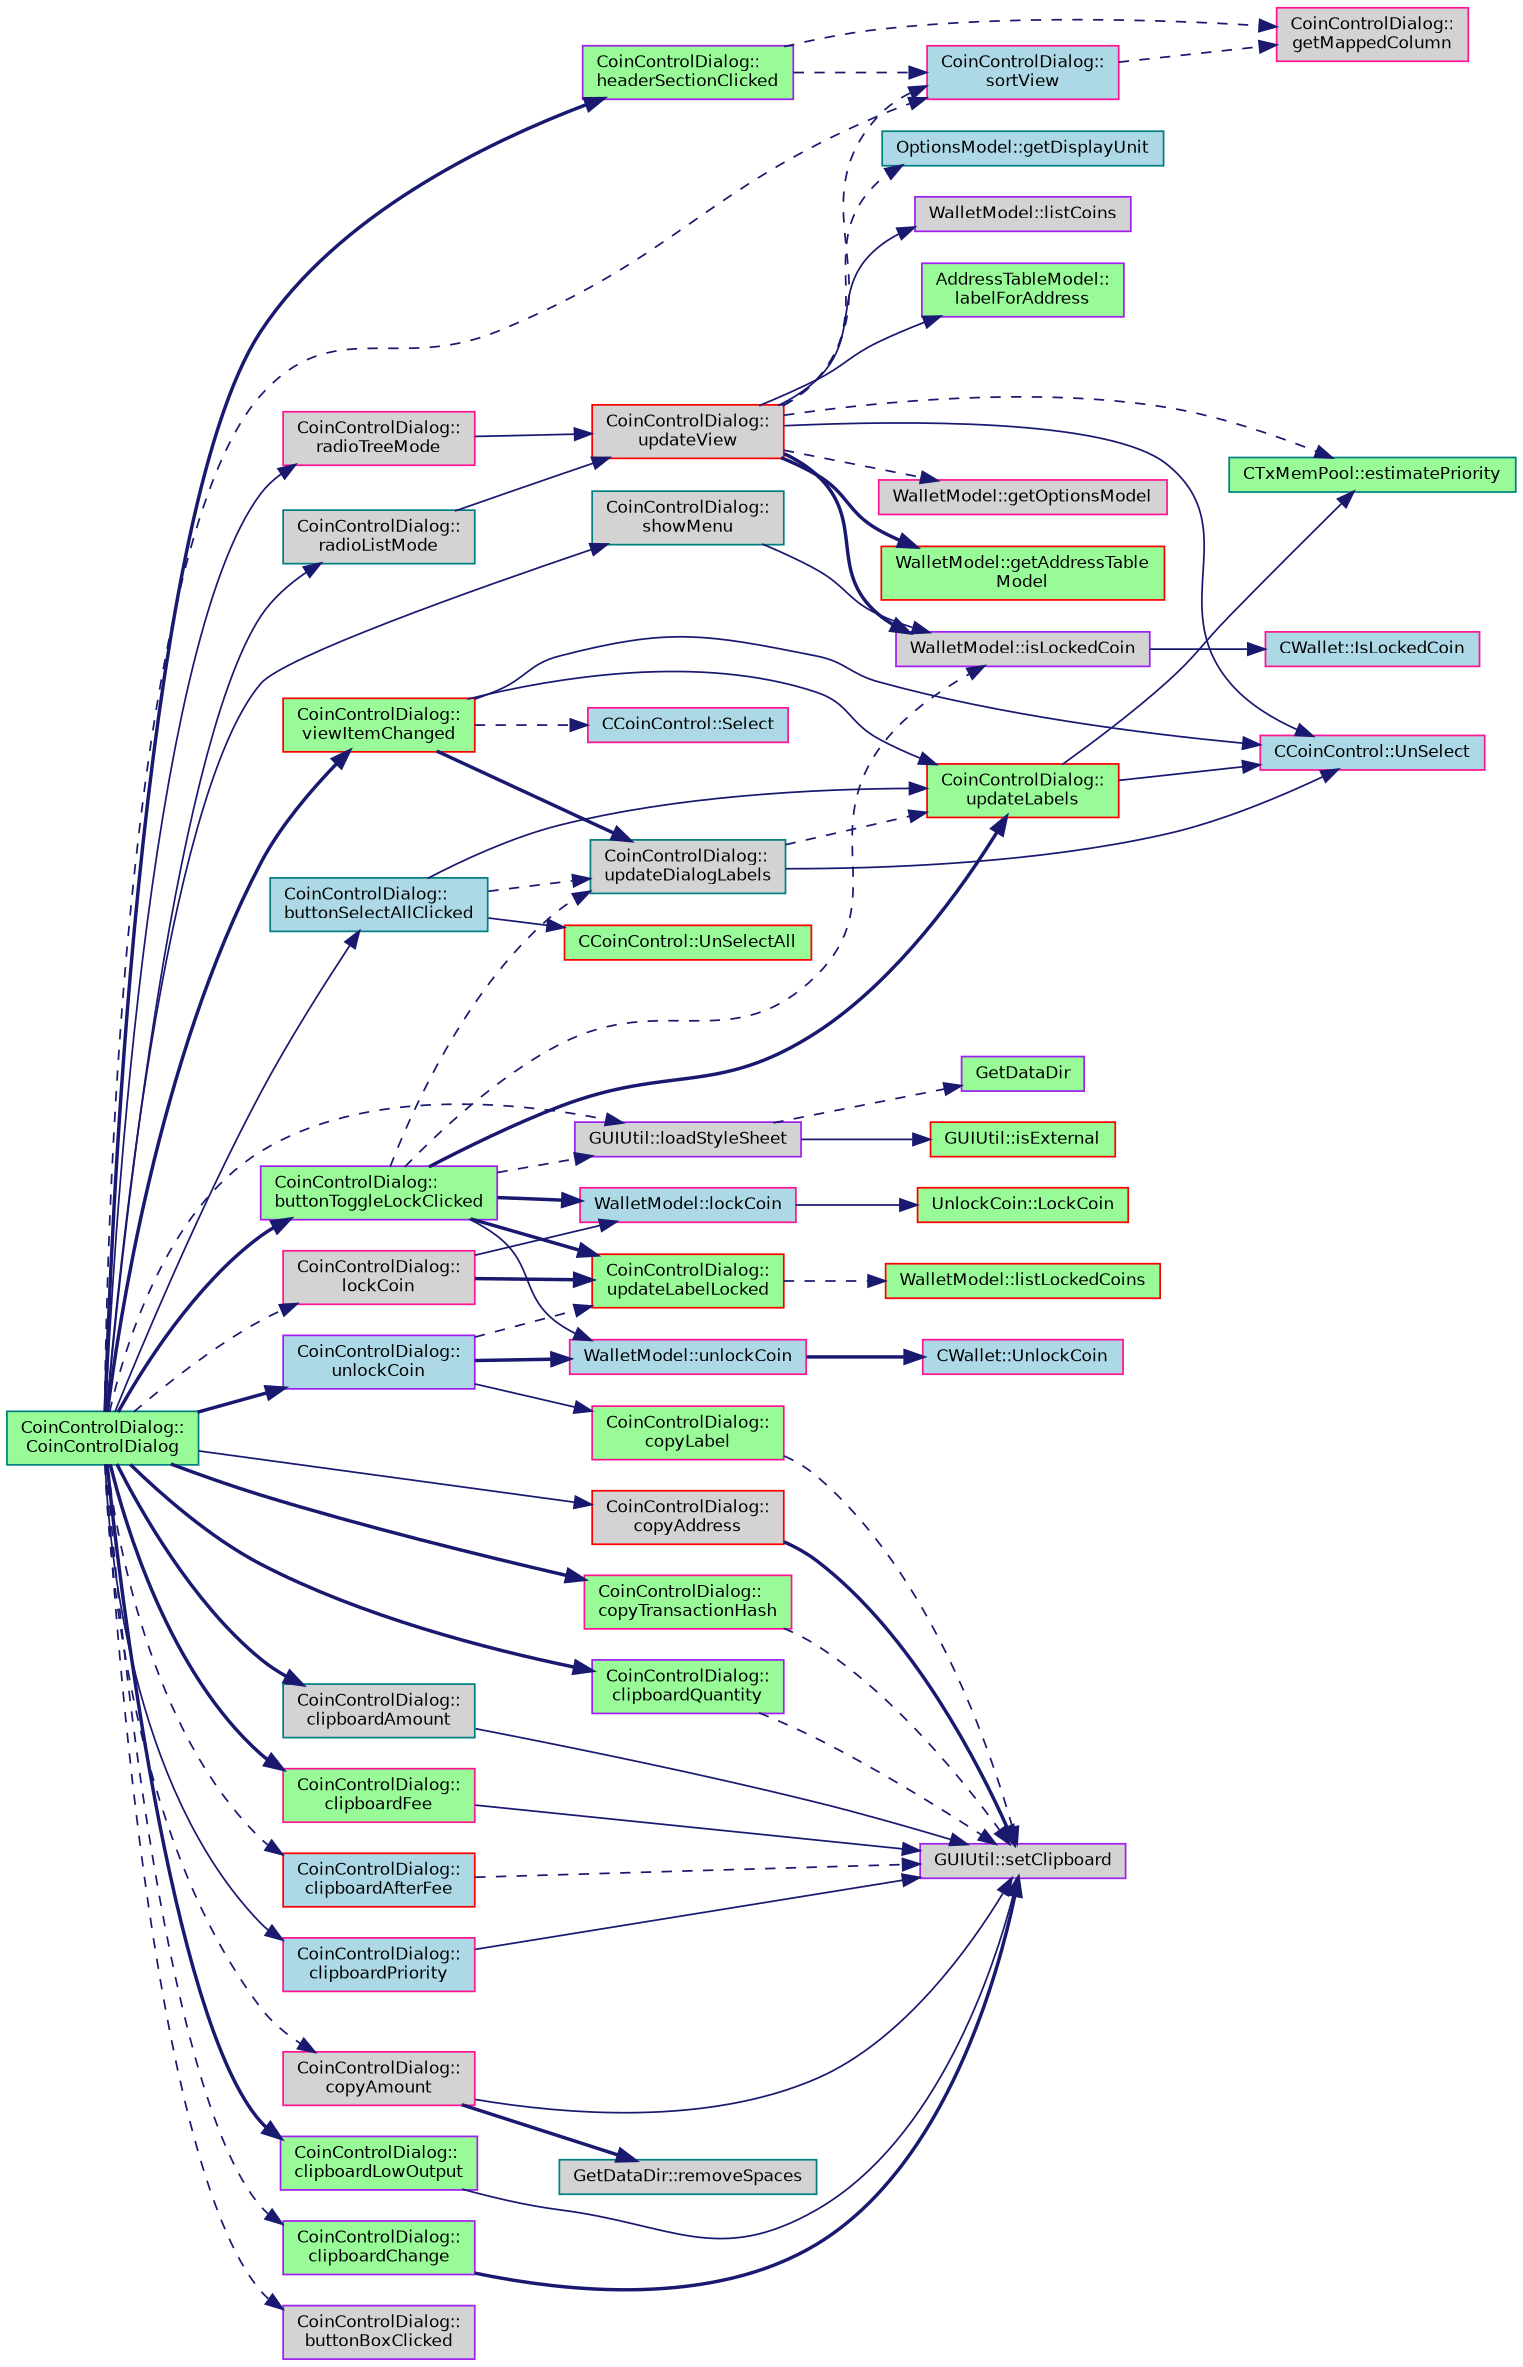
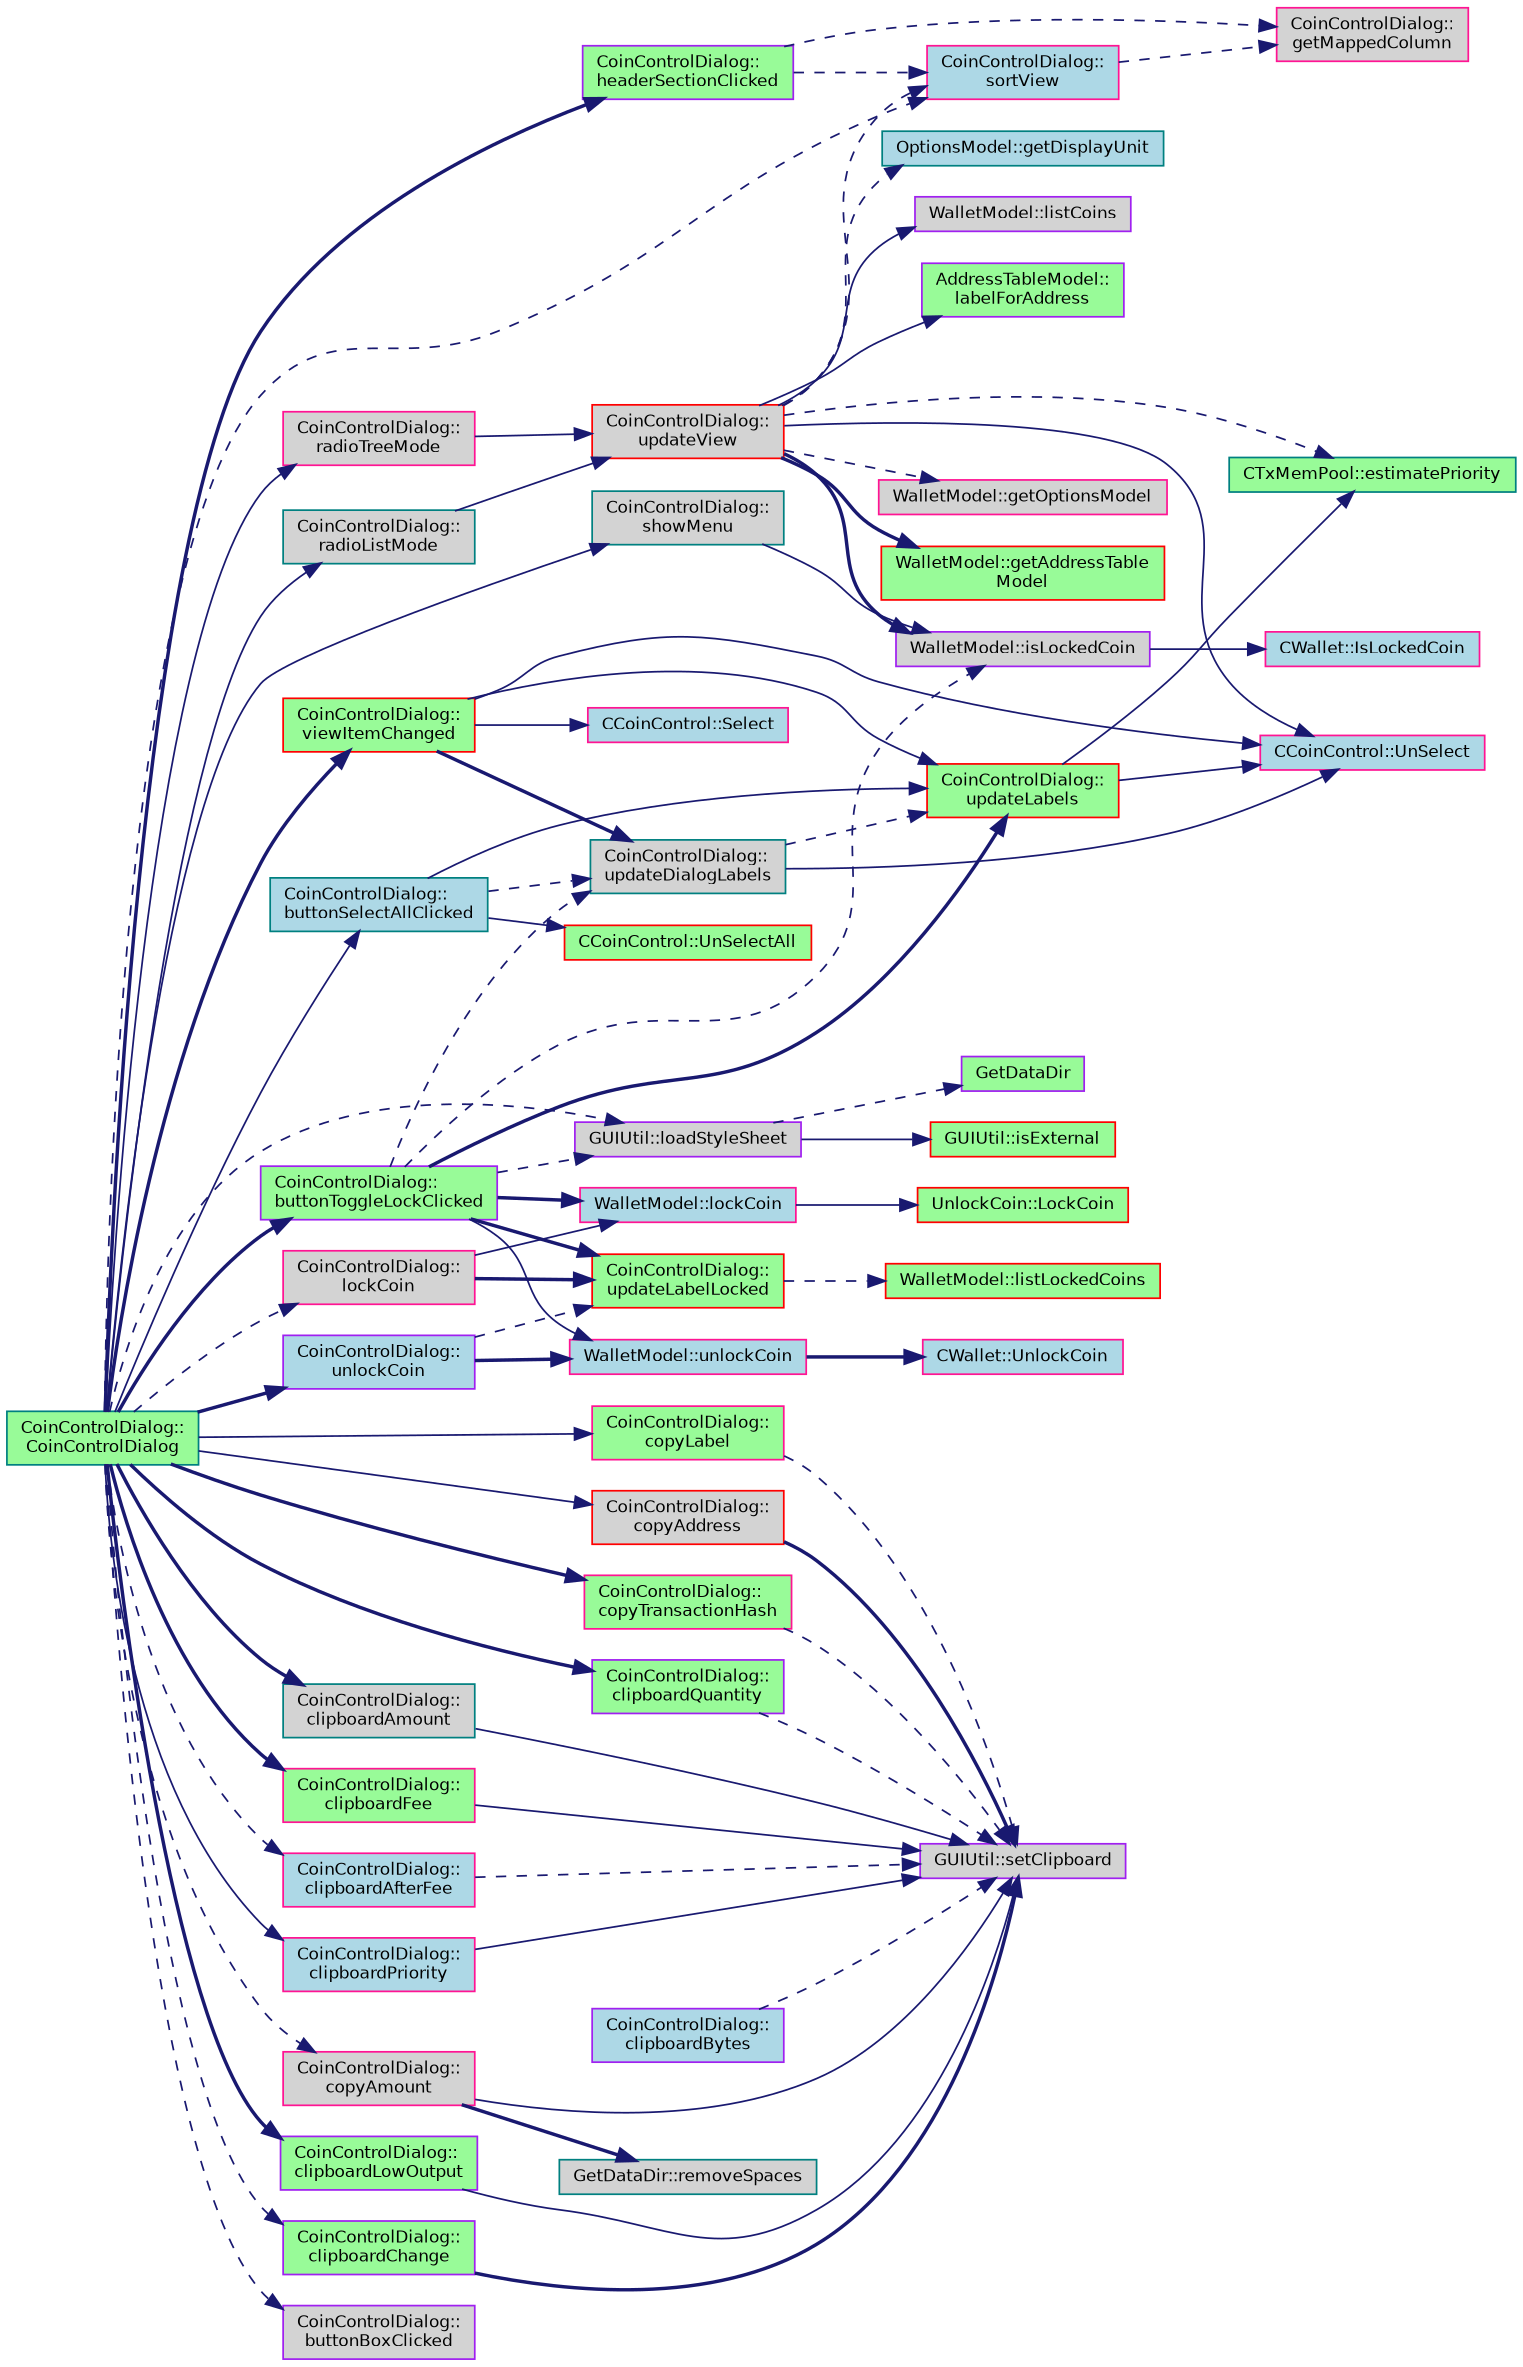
(522, 725) -> (522, 725)
(525, 1396) -> (386, 1436)
(379, 1880) -> (379, 1880)
none -> (688, 2035)
